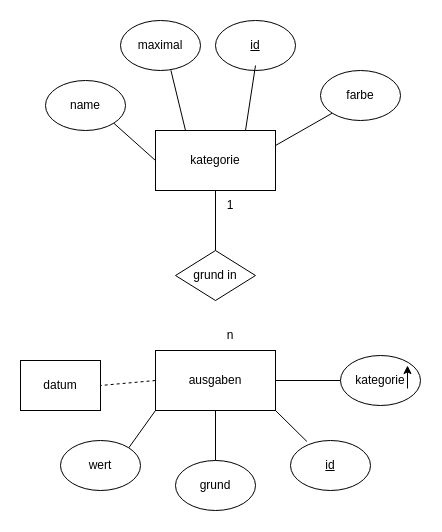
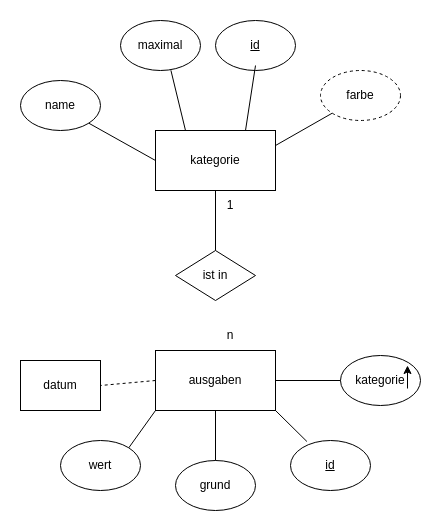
(361, 96) -> (361, 96)
(86, 106) -> (61, 106)
(216, 276) -> (216, 276)
